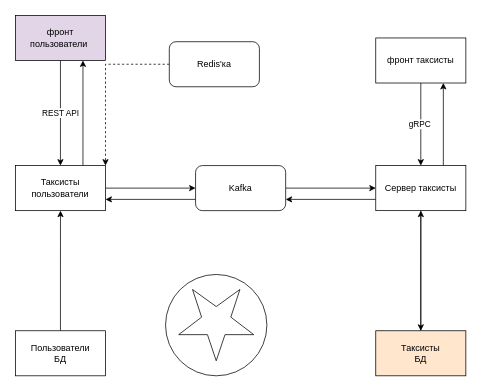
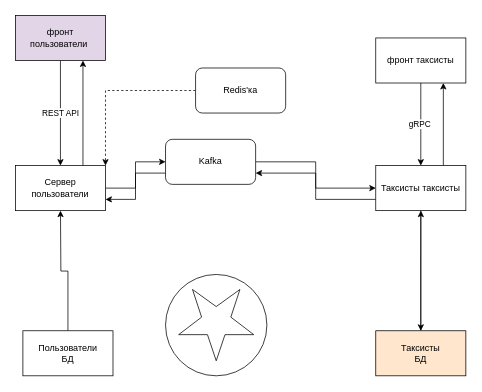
(214, 64) -> (240, 90)
(60, 188) -> (60, 188)
(240, 188) -> (210, 162)
(420, 188) -> (420, 188)
(60, 353) -> (68, 353)
